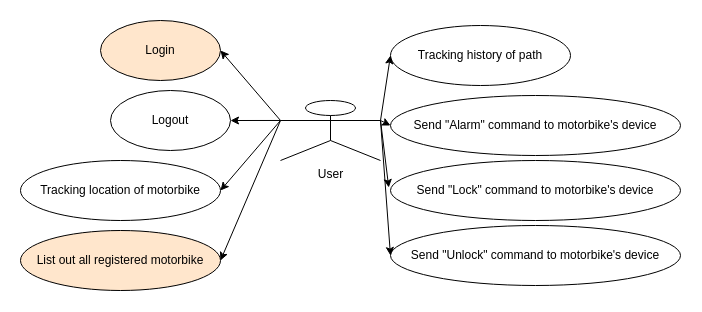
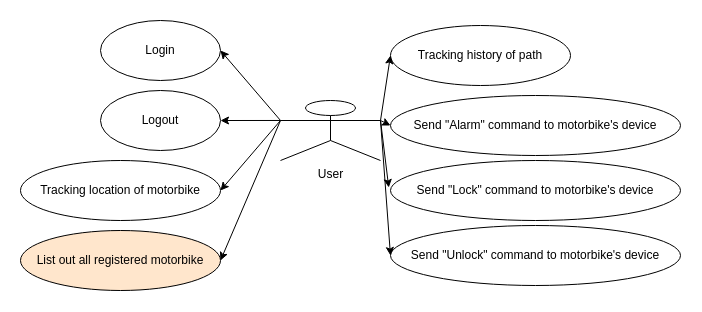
(161, 51) -> (161, 51)
(171, 121) -> (161, 121)
